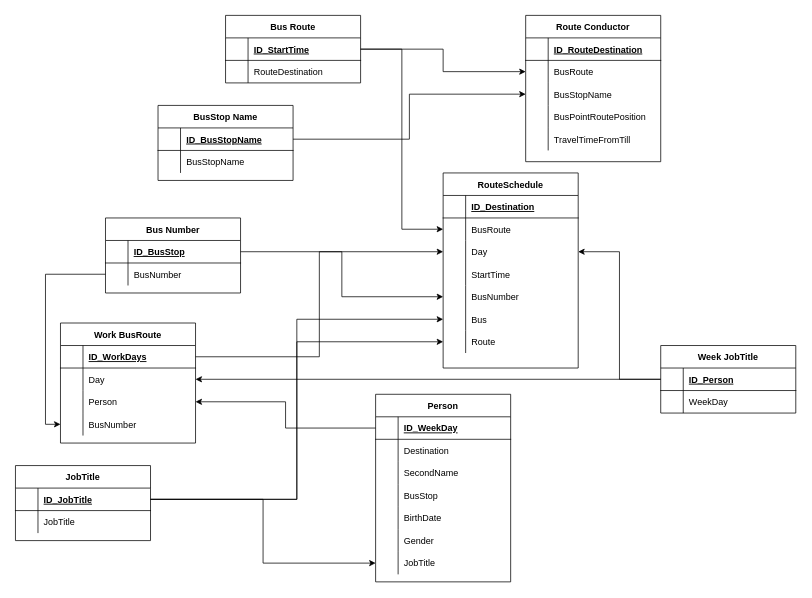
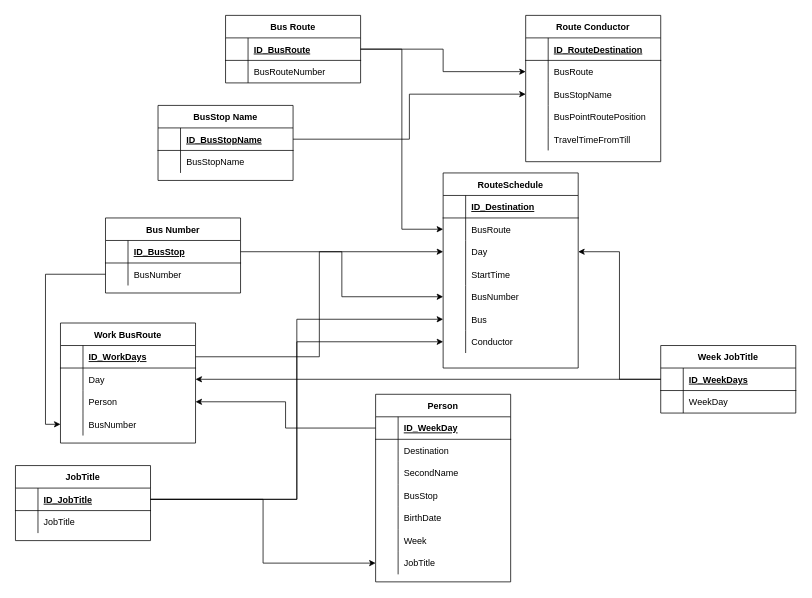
(283, 50) -> (281, 50)
(291, 72) -> (289, 72)
(484, 342) -> (494, 342)
(711, 380) -> (716, 380)
(419, 541) -> (414, 541)
